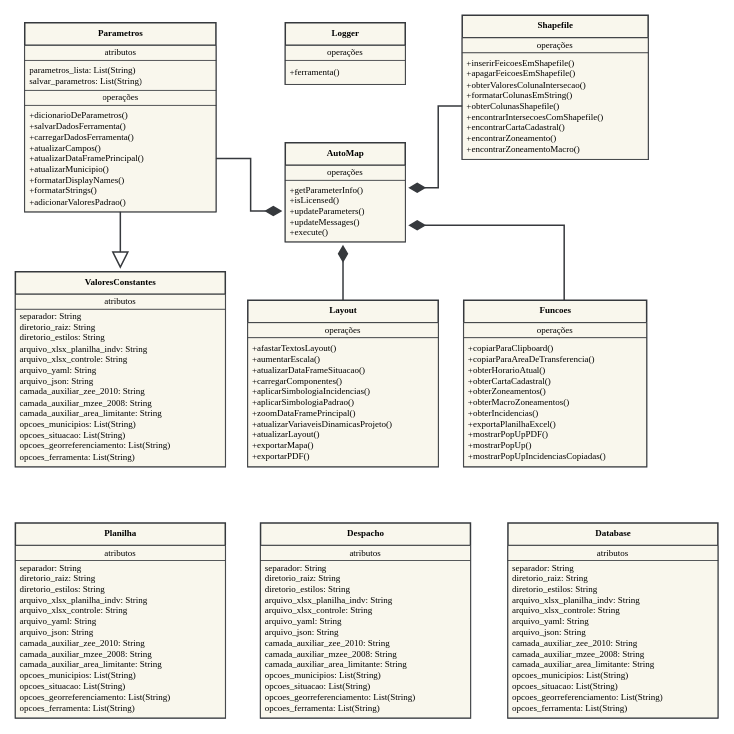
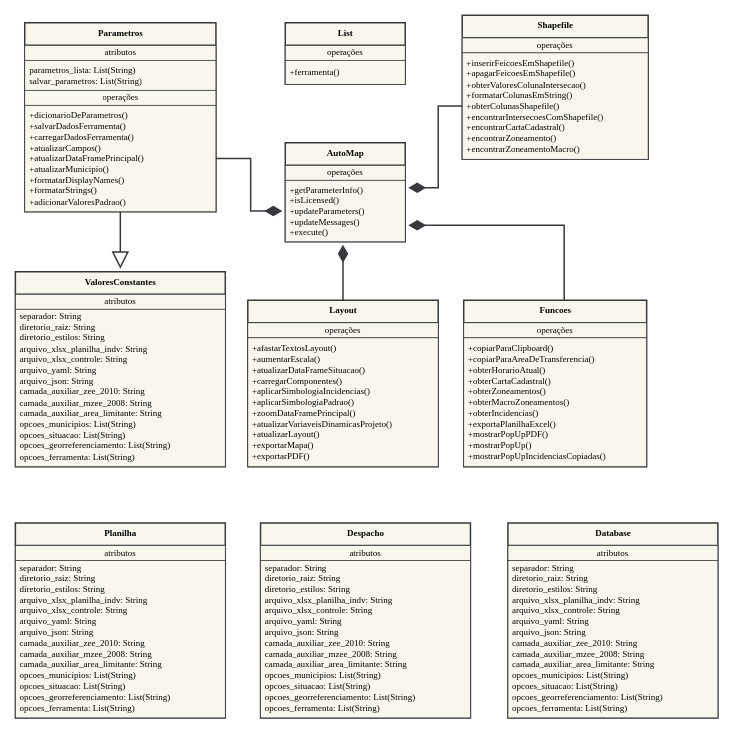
(346, 34) -> (346, 34)
